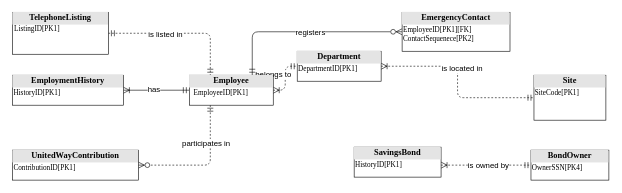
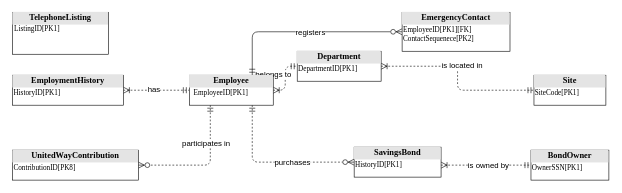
(178, 33) -> none
(174, 90) -> (174, 90)
(570, 98) -> (570, 90)
none -> (252, 135)
(52, 159) -> (52, 159)
(558, 159) -> (558, 159)
